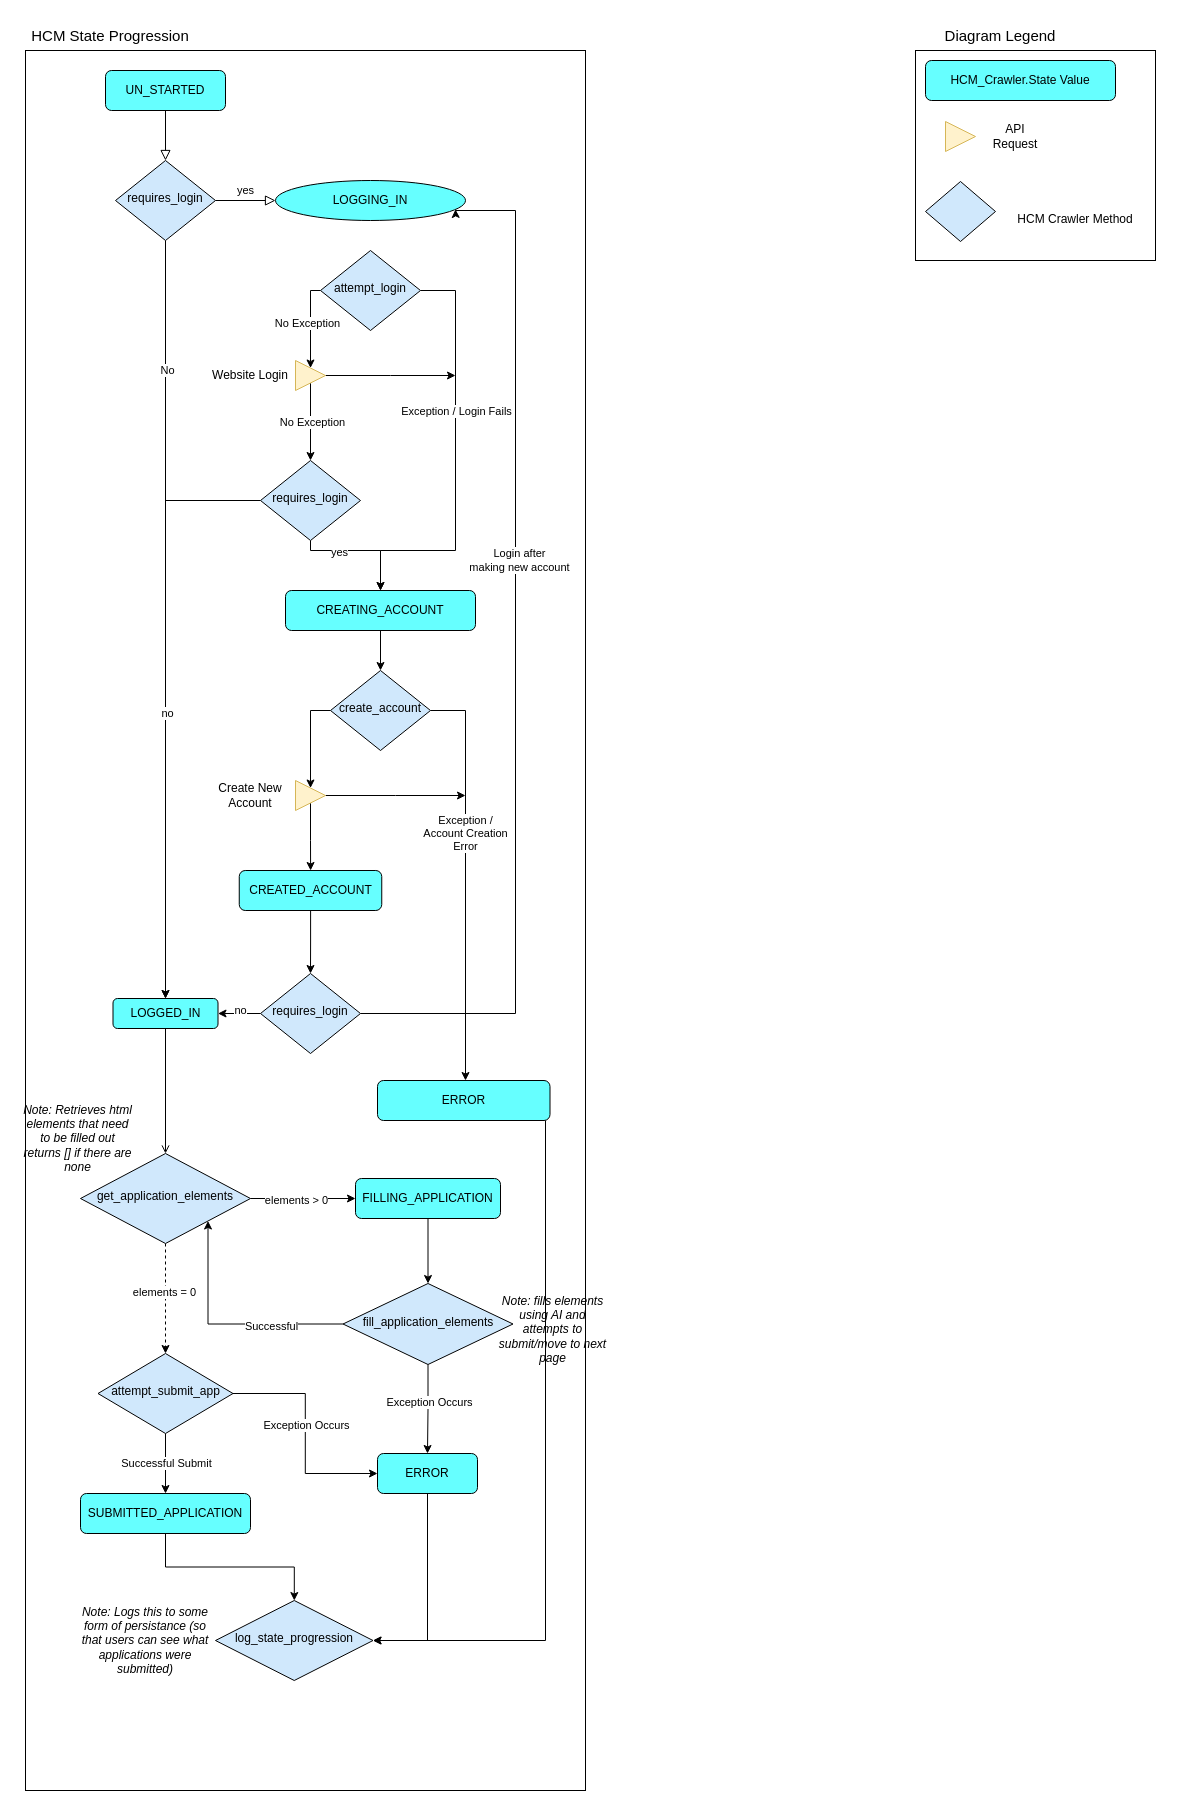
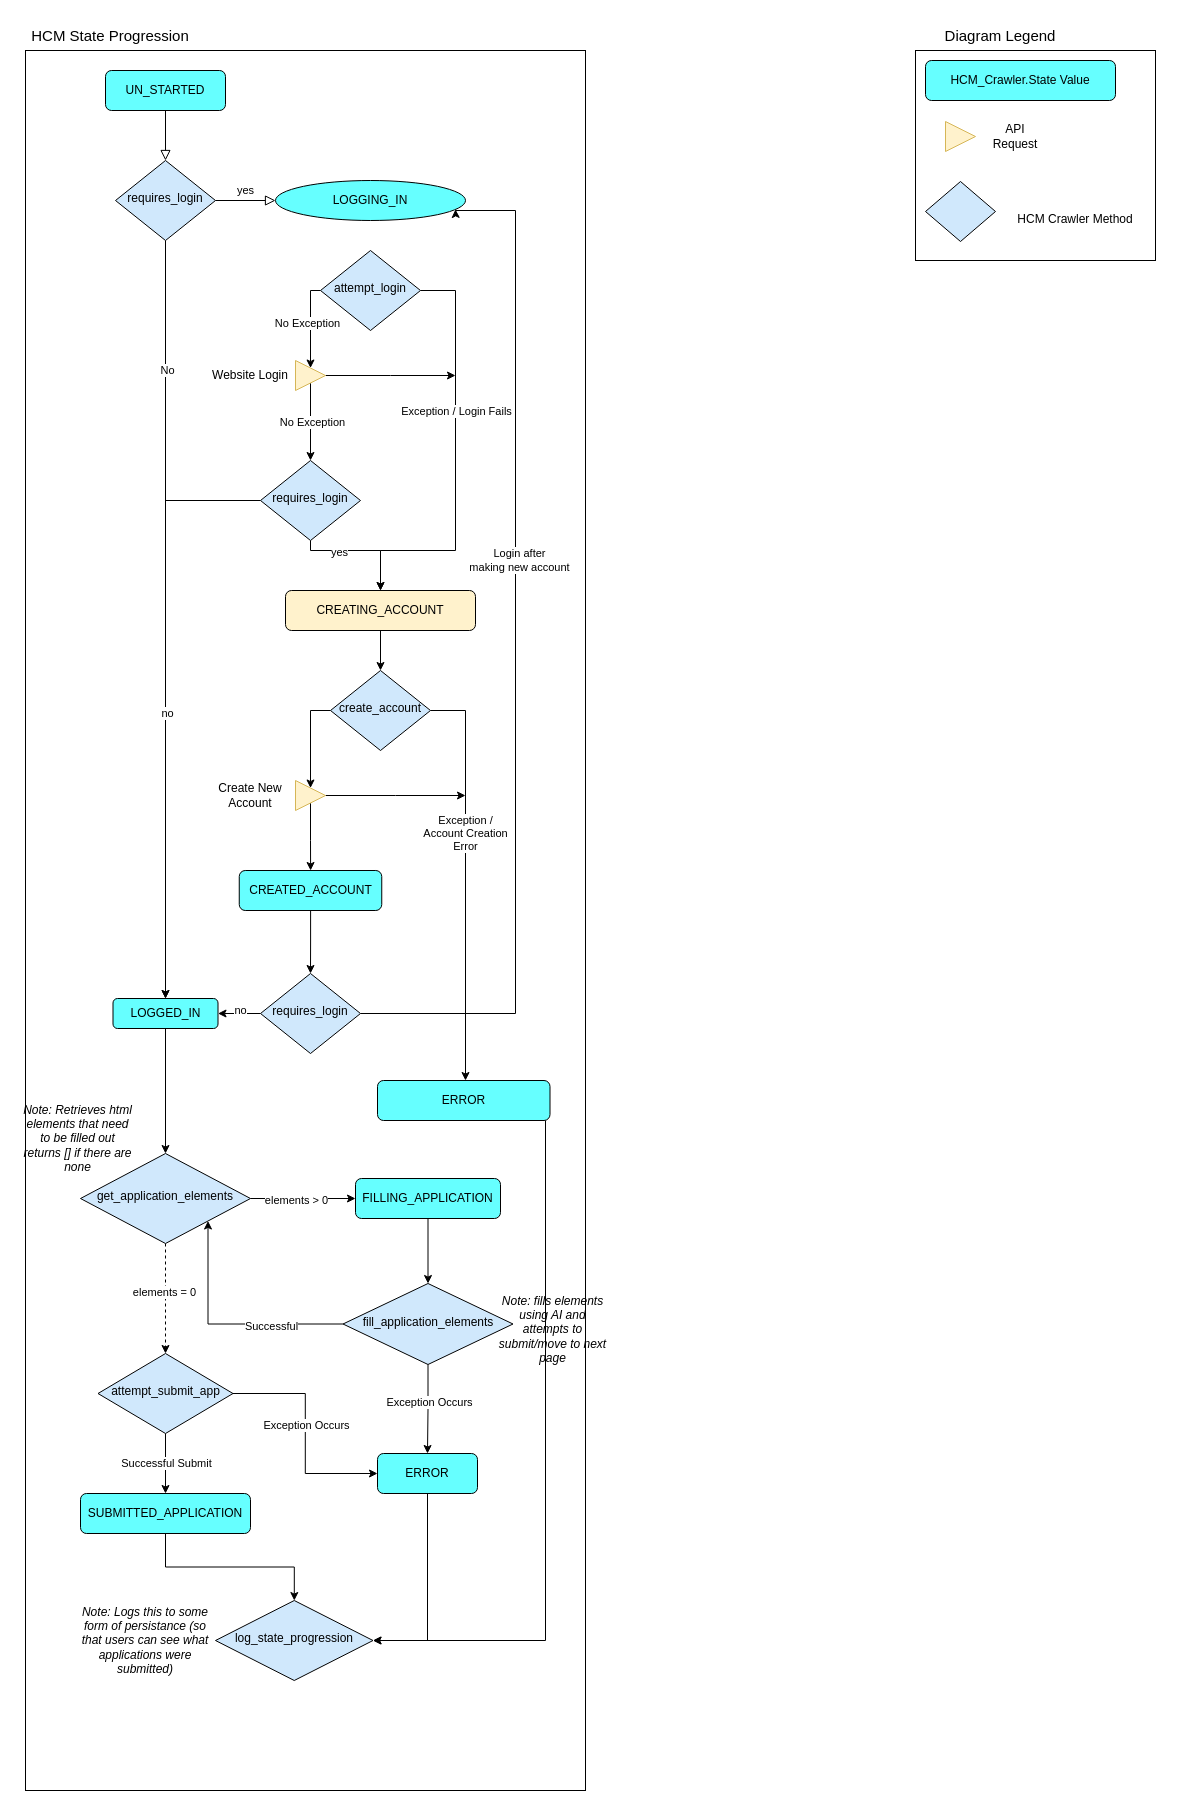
(381, 611) -> (381, 611)
(166, 1146) -> (166, 1145)
